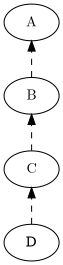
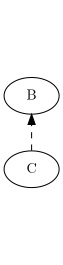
(32, 22) -> none
(32, 243) -> none
